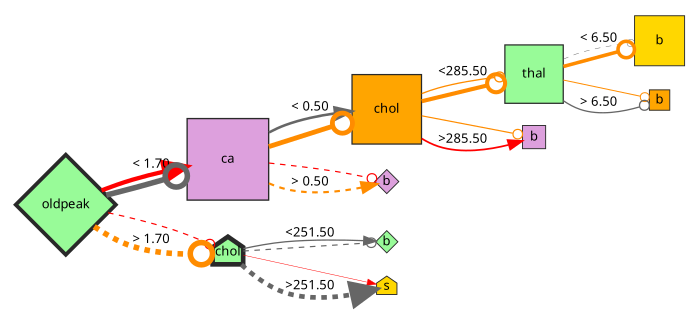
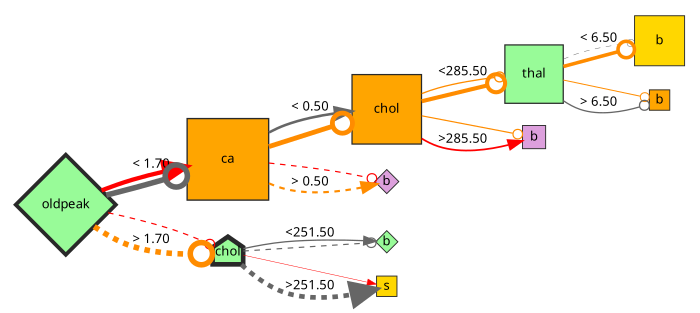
(228, 159) -> (228, 159)
(387, 286) -> (387, 286)
